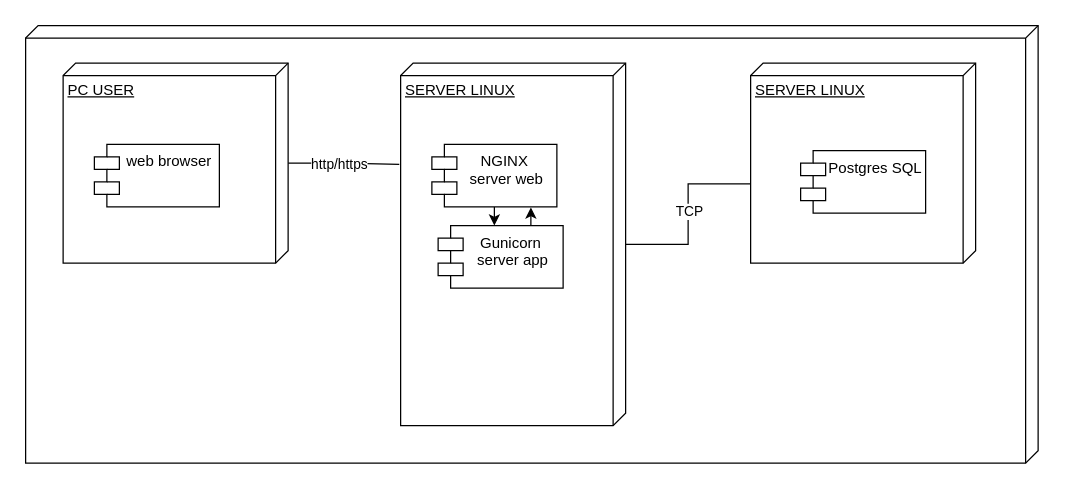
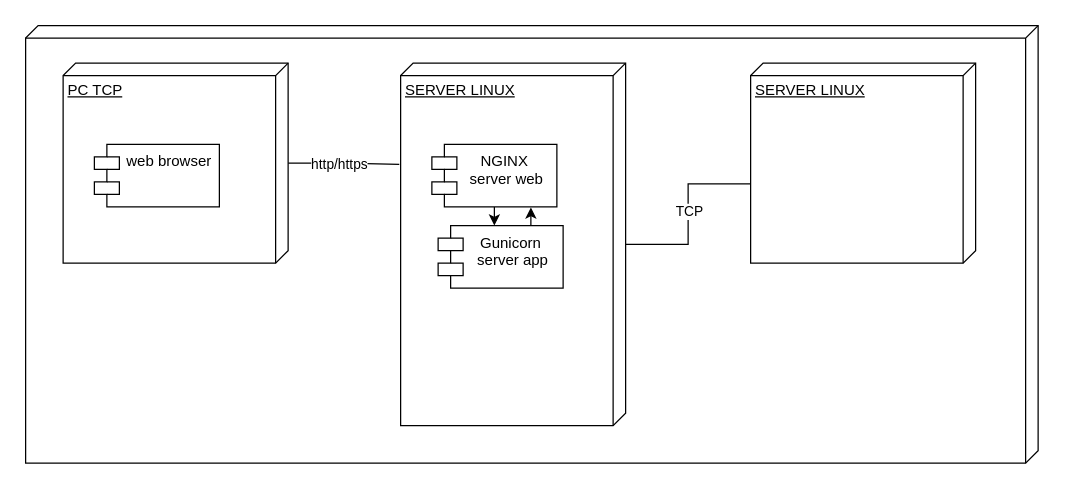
(96, 91) -> (91, 91)
(863, 182) -> none
